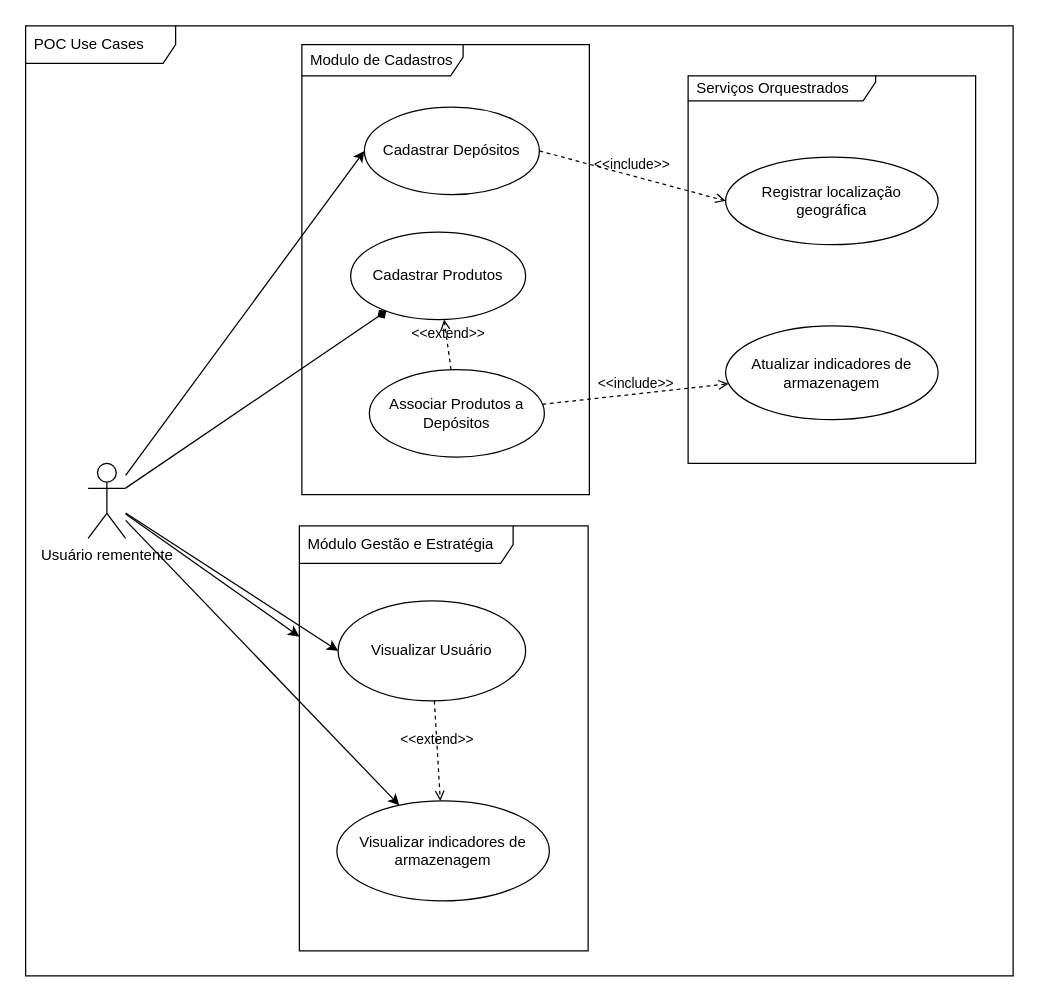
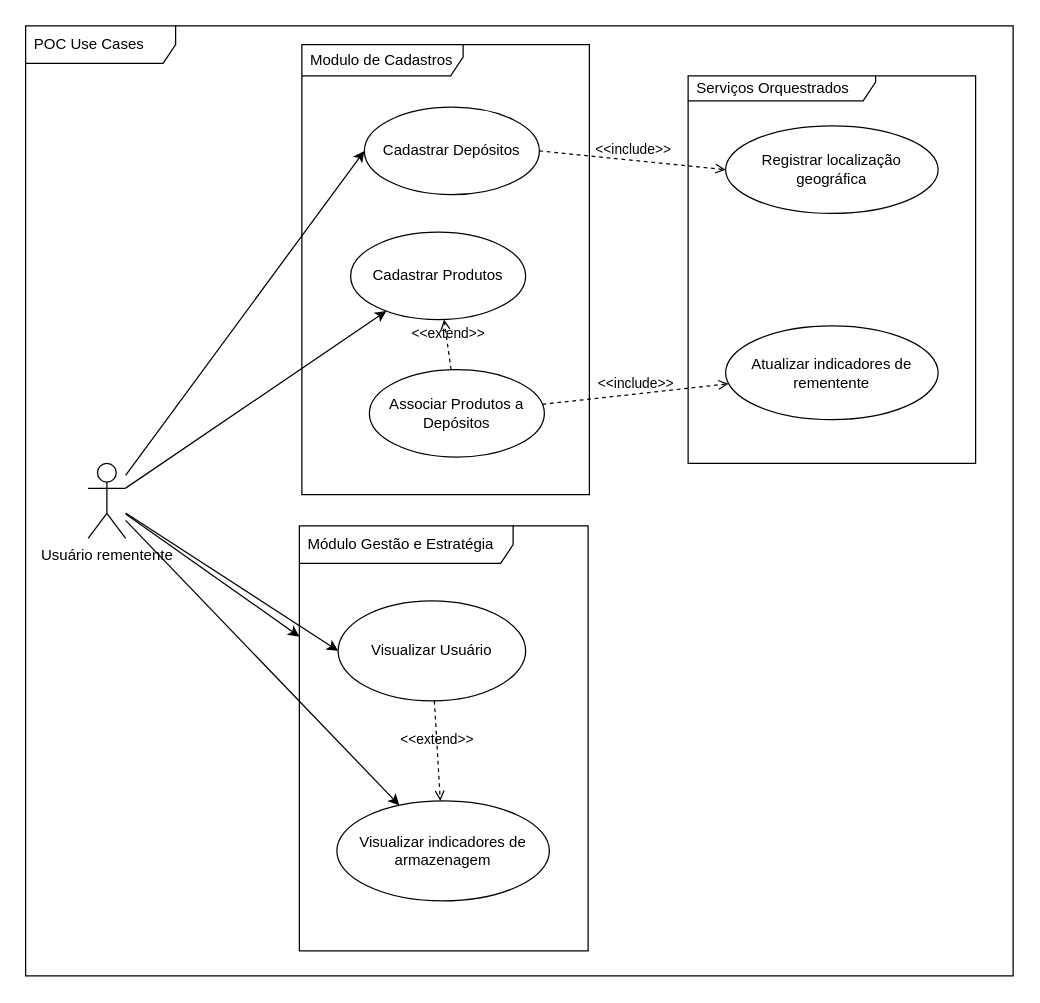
(832, 201) -> (832, 169)
(377, 317) -> (378, 316)
(832, 373) -> (832, 373)
